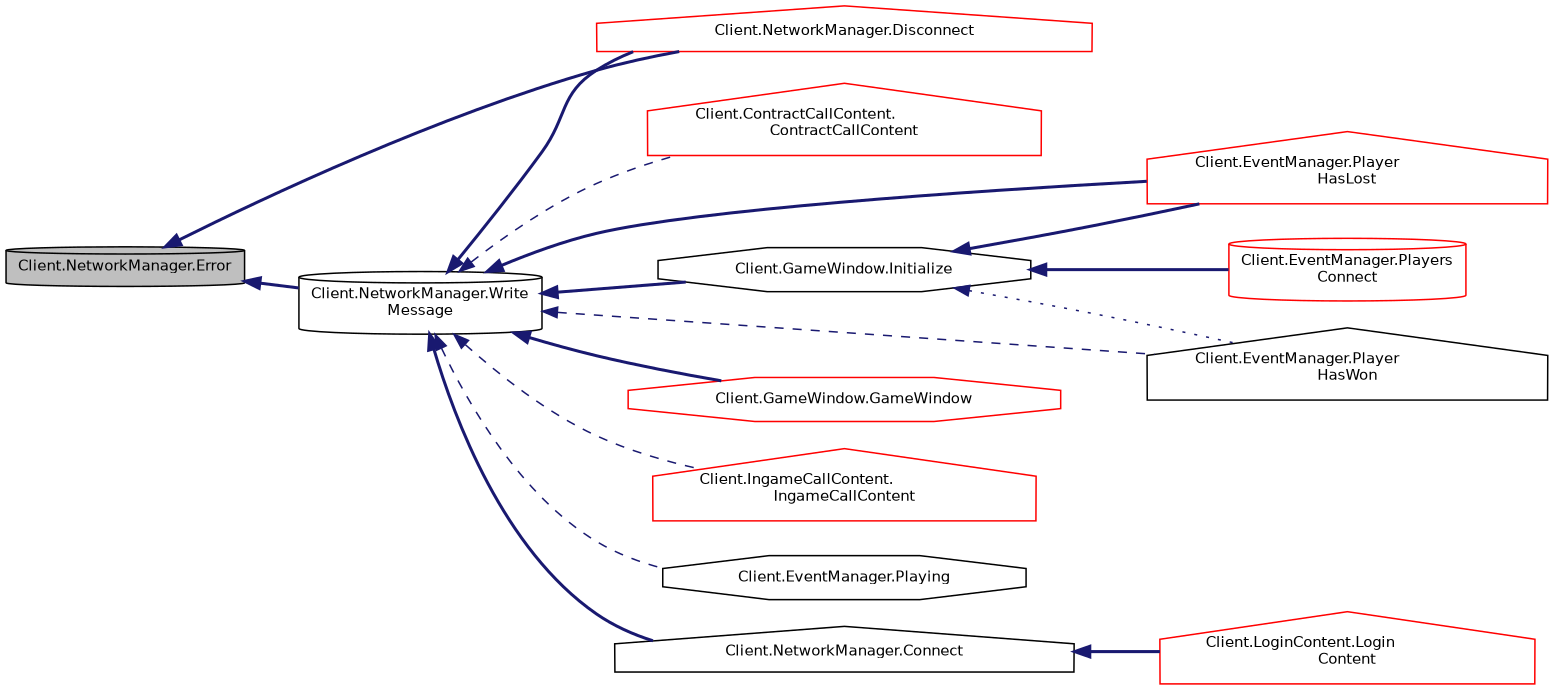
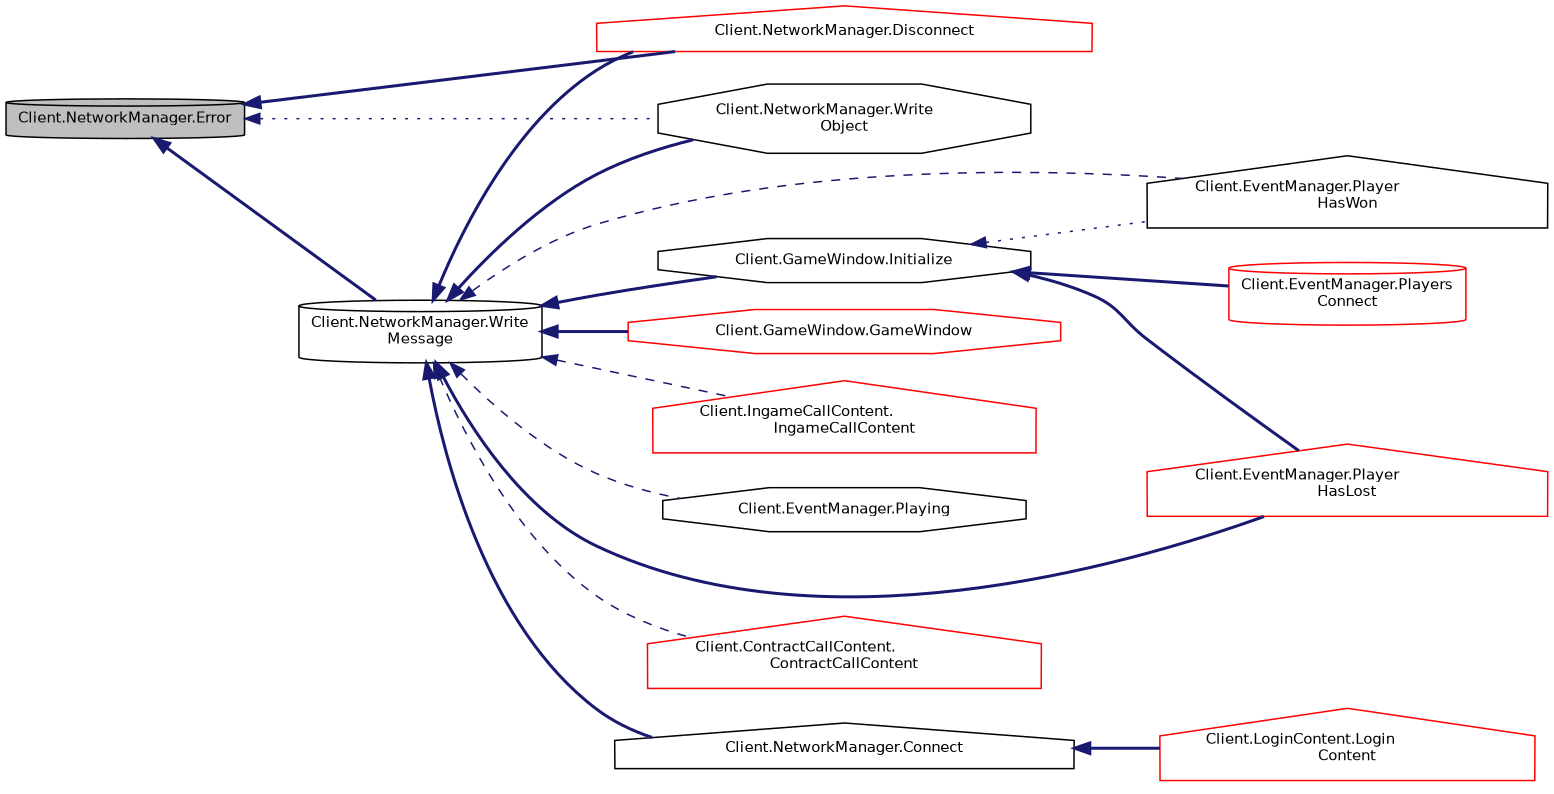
none -> (844, 119)
